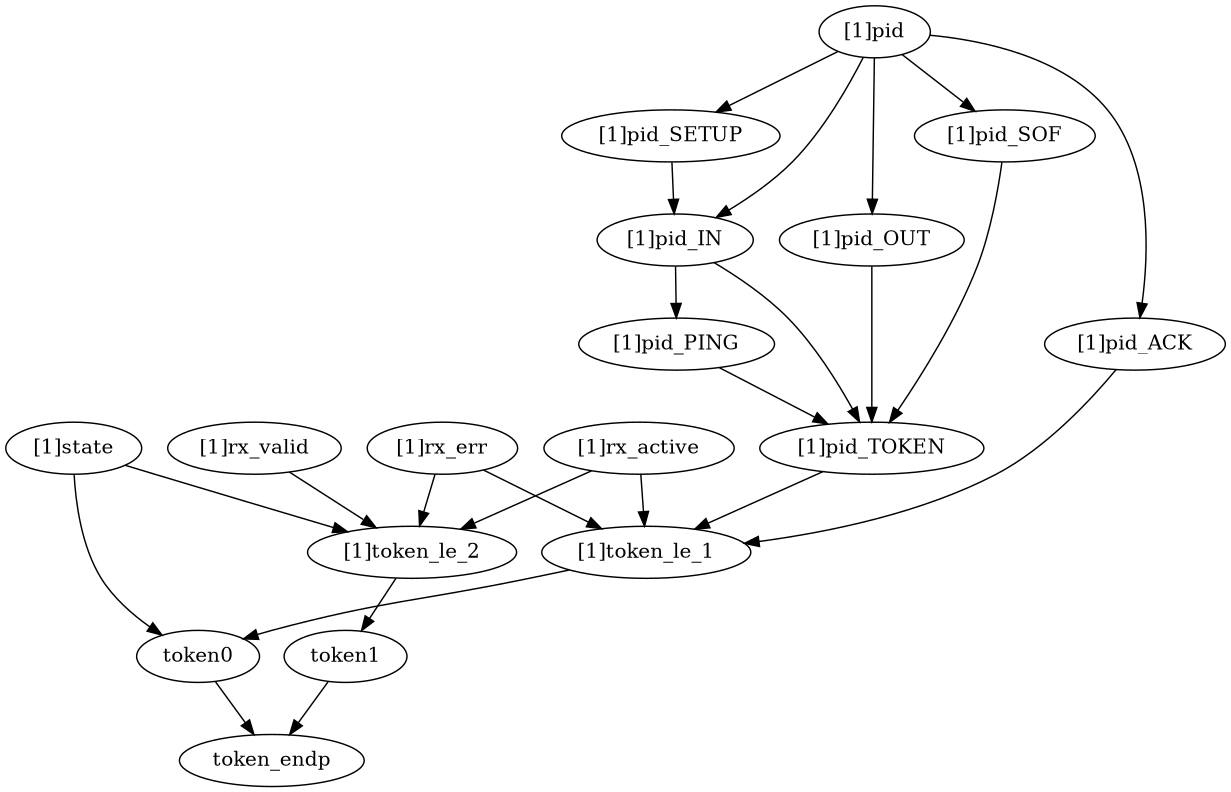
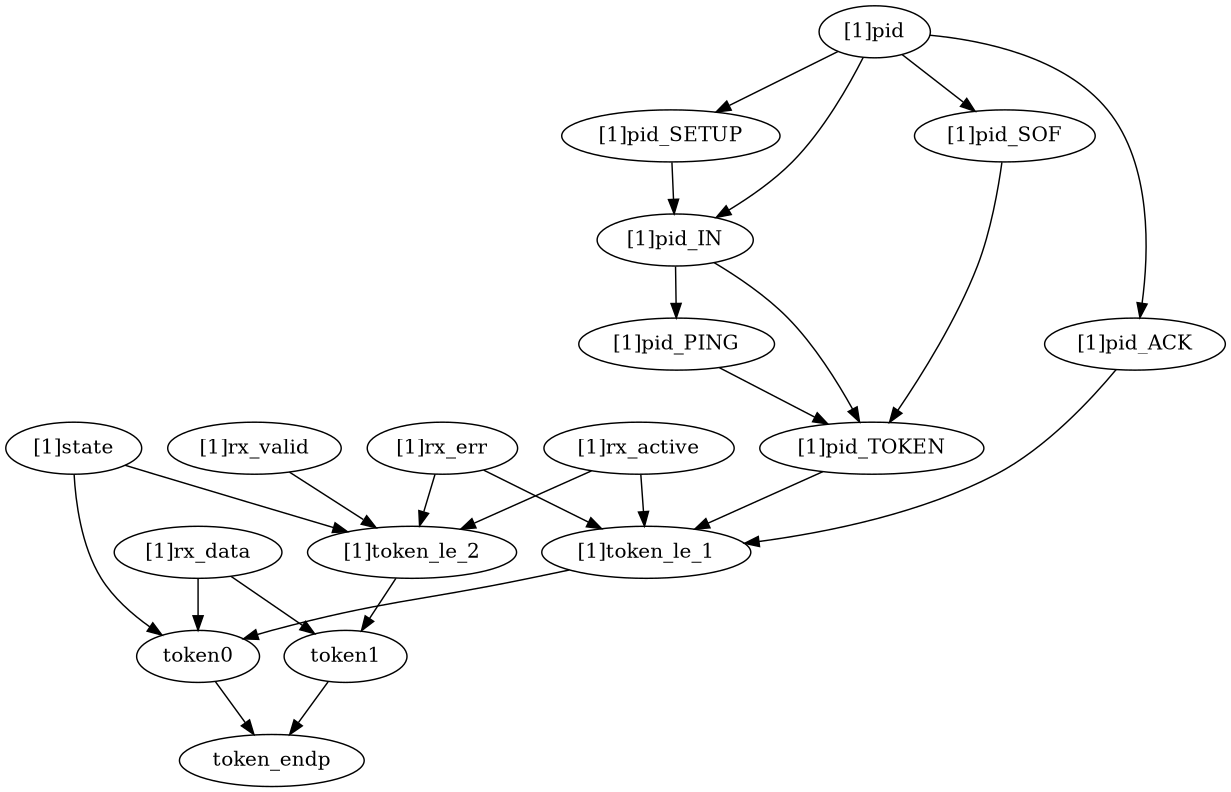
(872, 240) -> none
none -> (198, 552)
